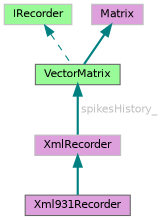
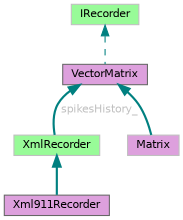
(94, 49) -> (143, 111)
(78, 75) -> (105, 75)
(78, 145) -> (57, 145)
(78, 205) -> (57, 205)
